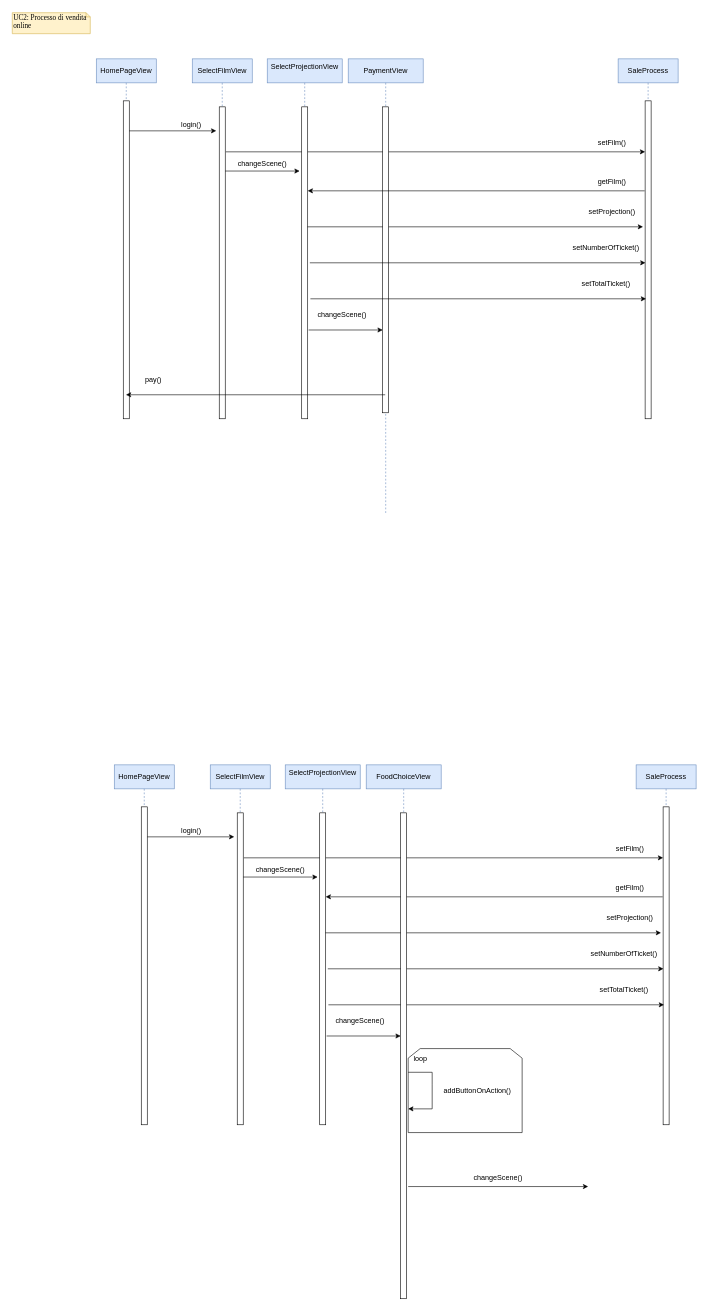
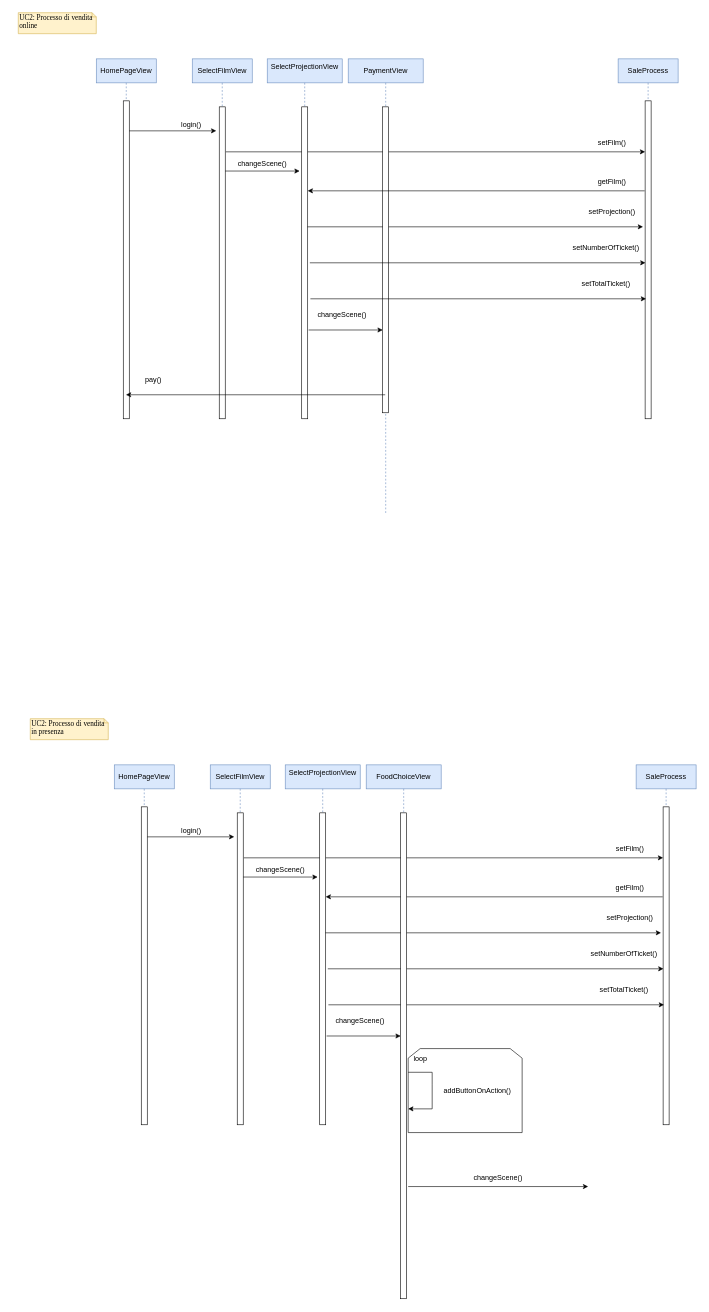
(51, 23) -> (57, 23)
none -> (69, 729)
